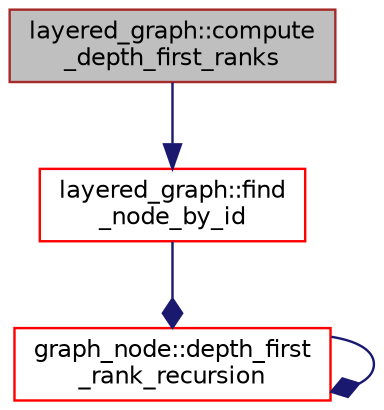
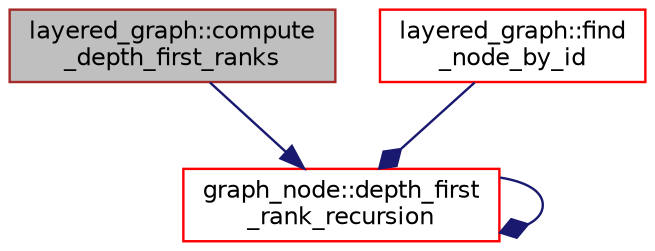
(172, 113) -> (248, 117)
